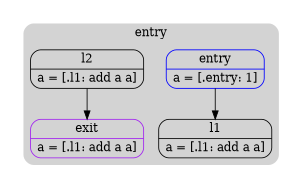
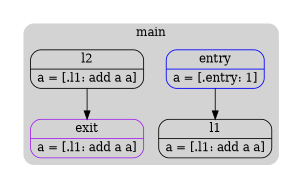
(151, 33) -> (151, 33)
